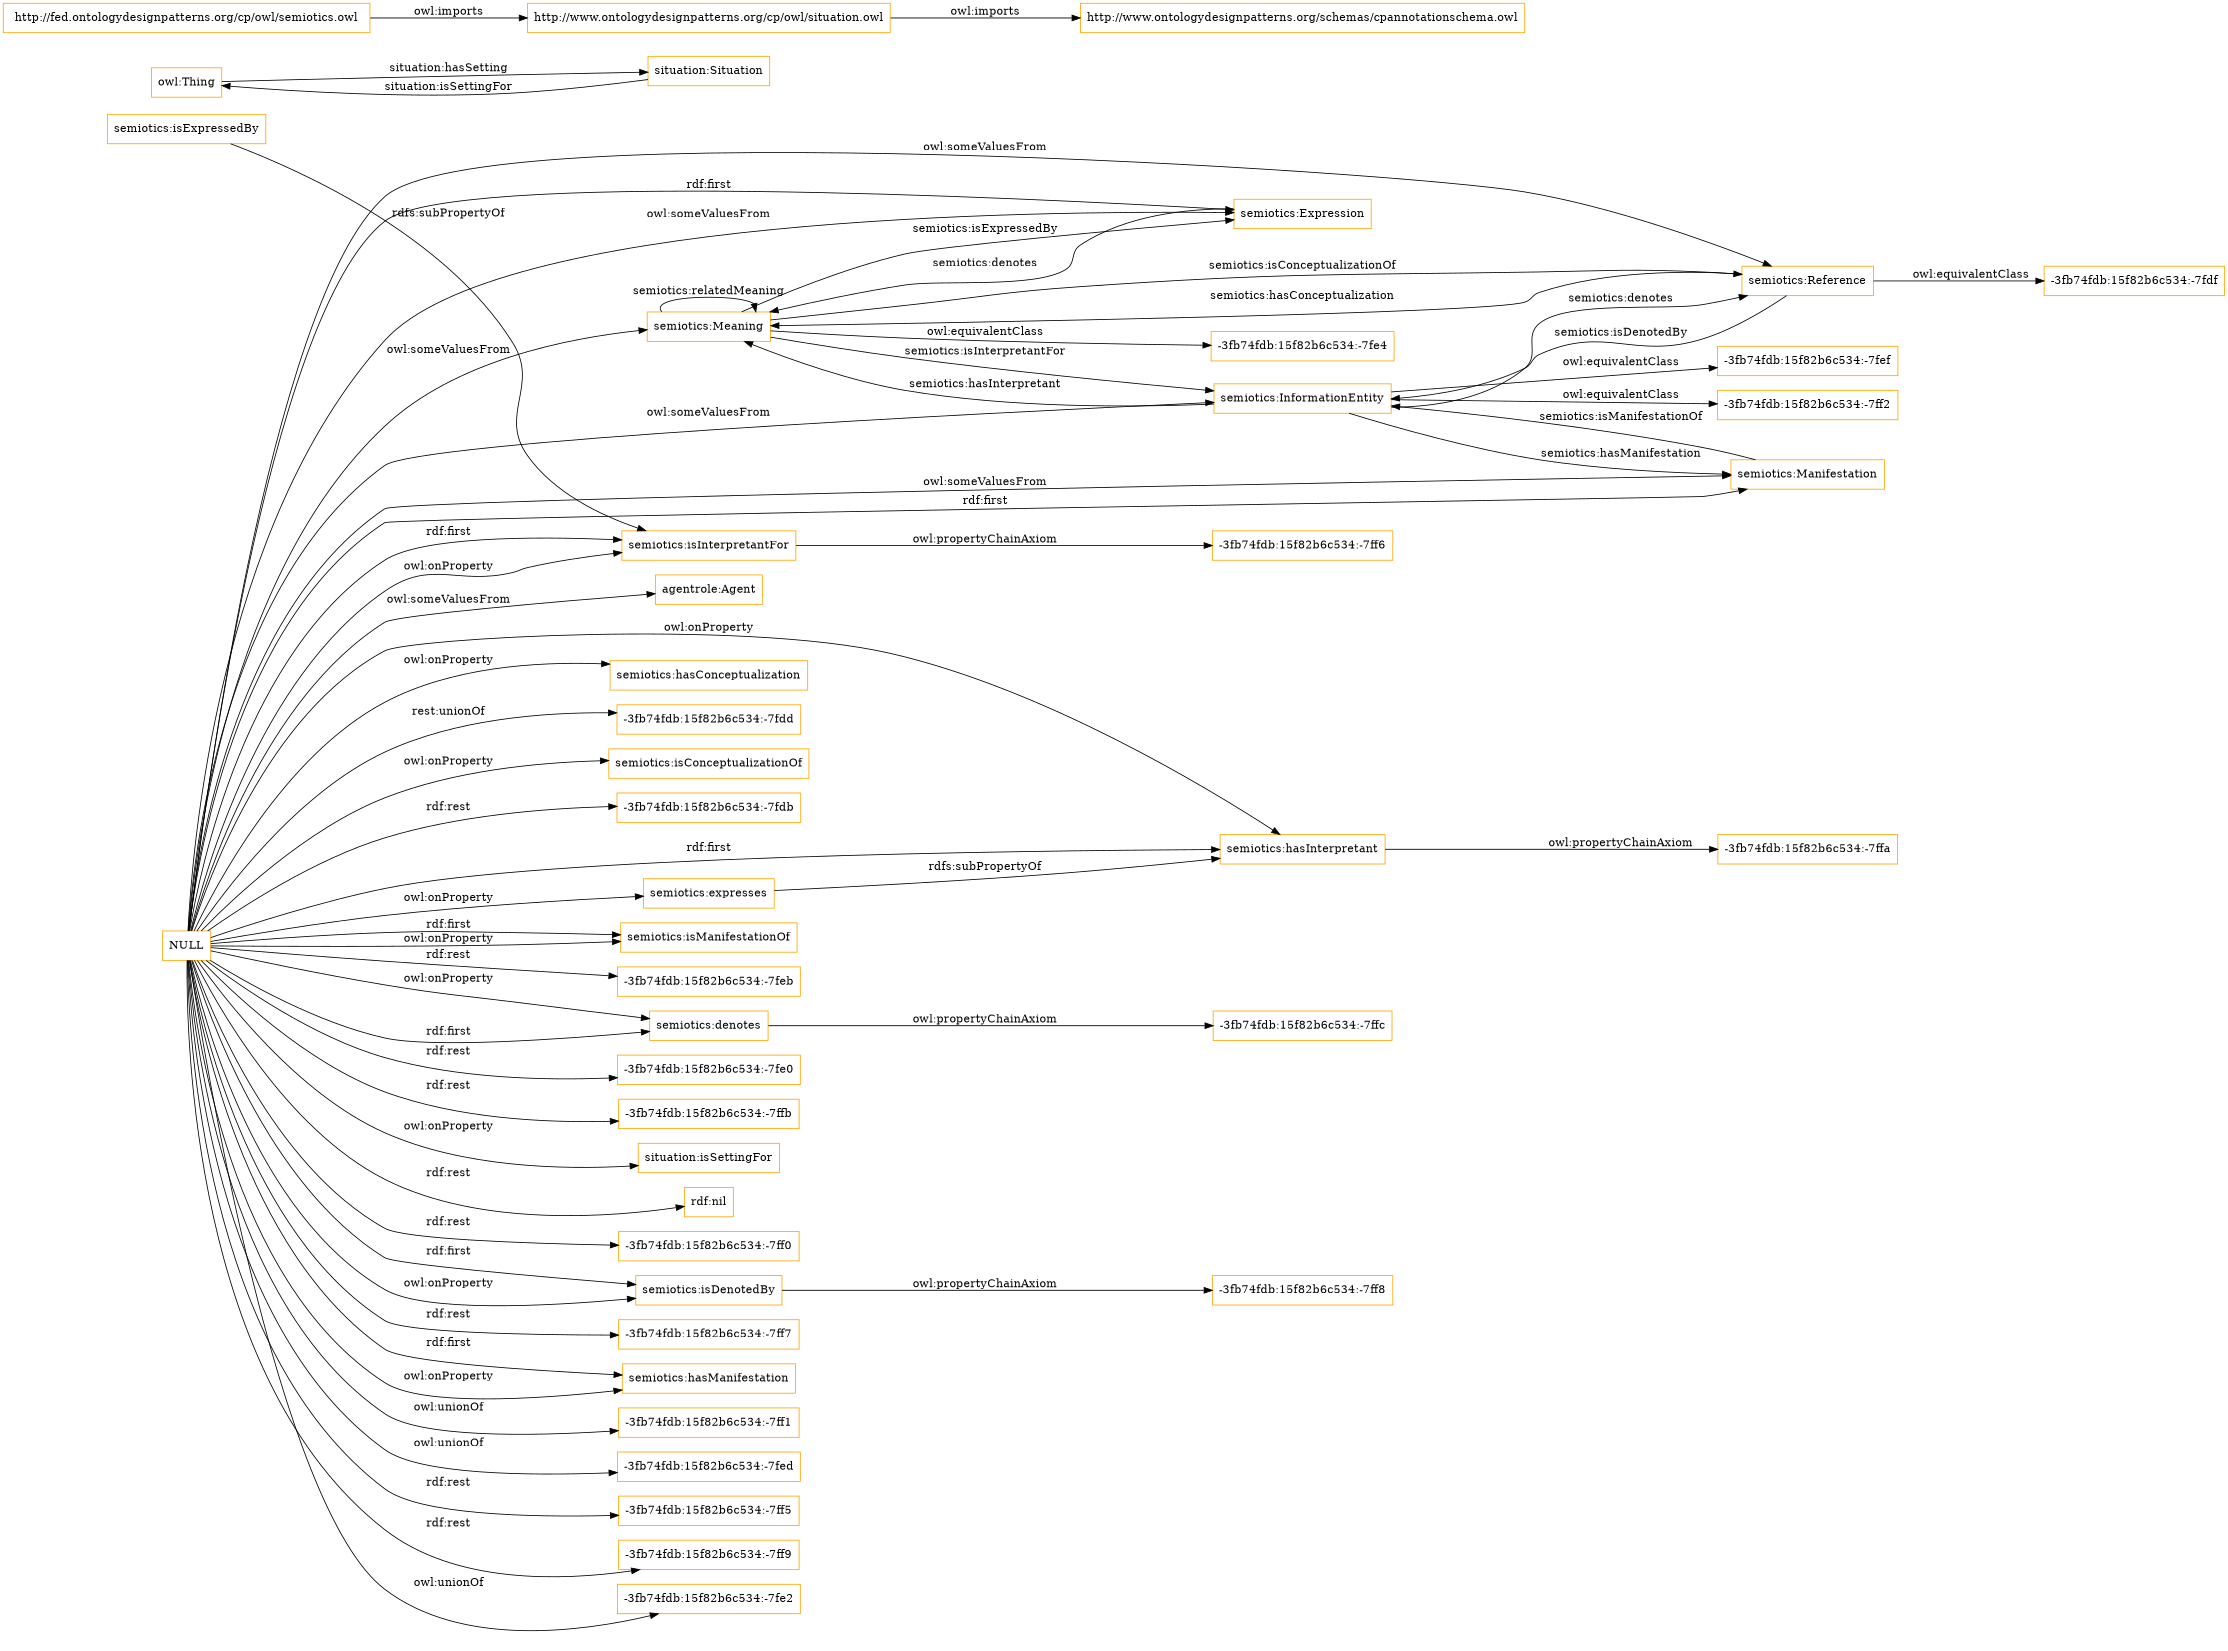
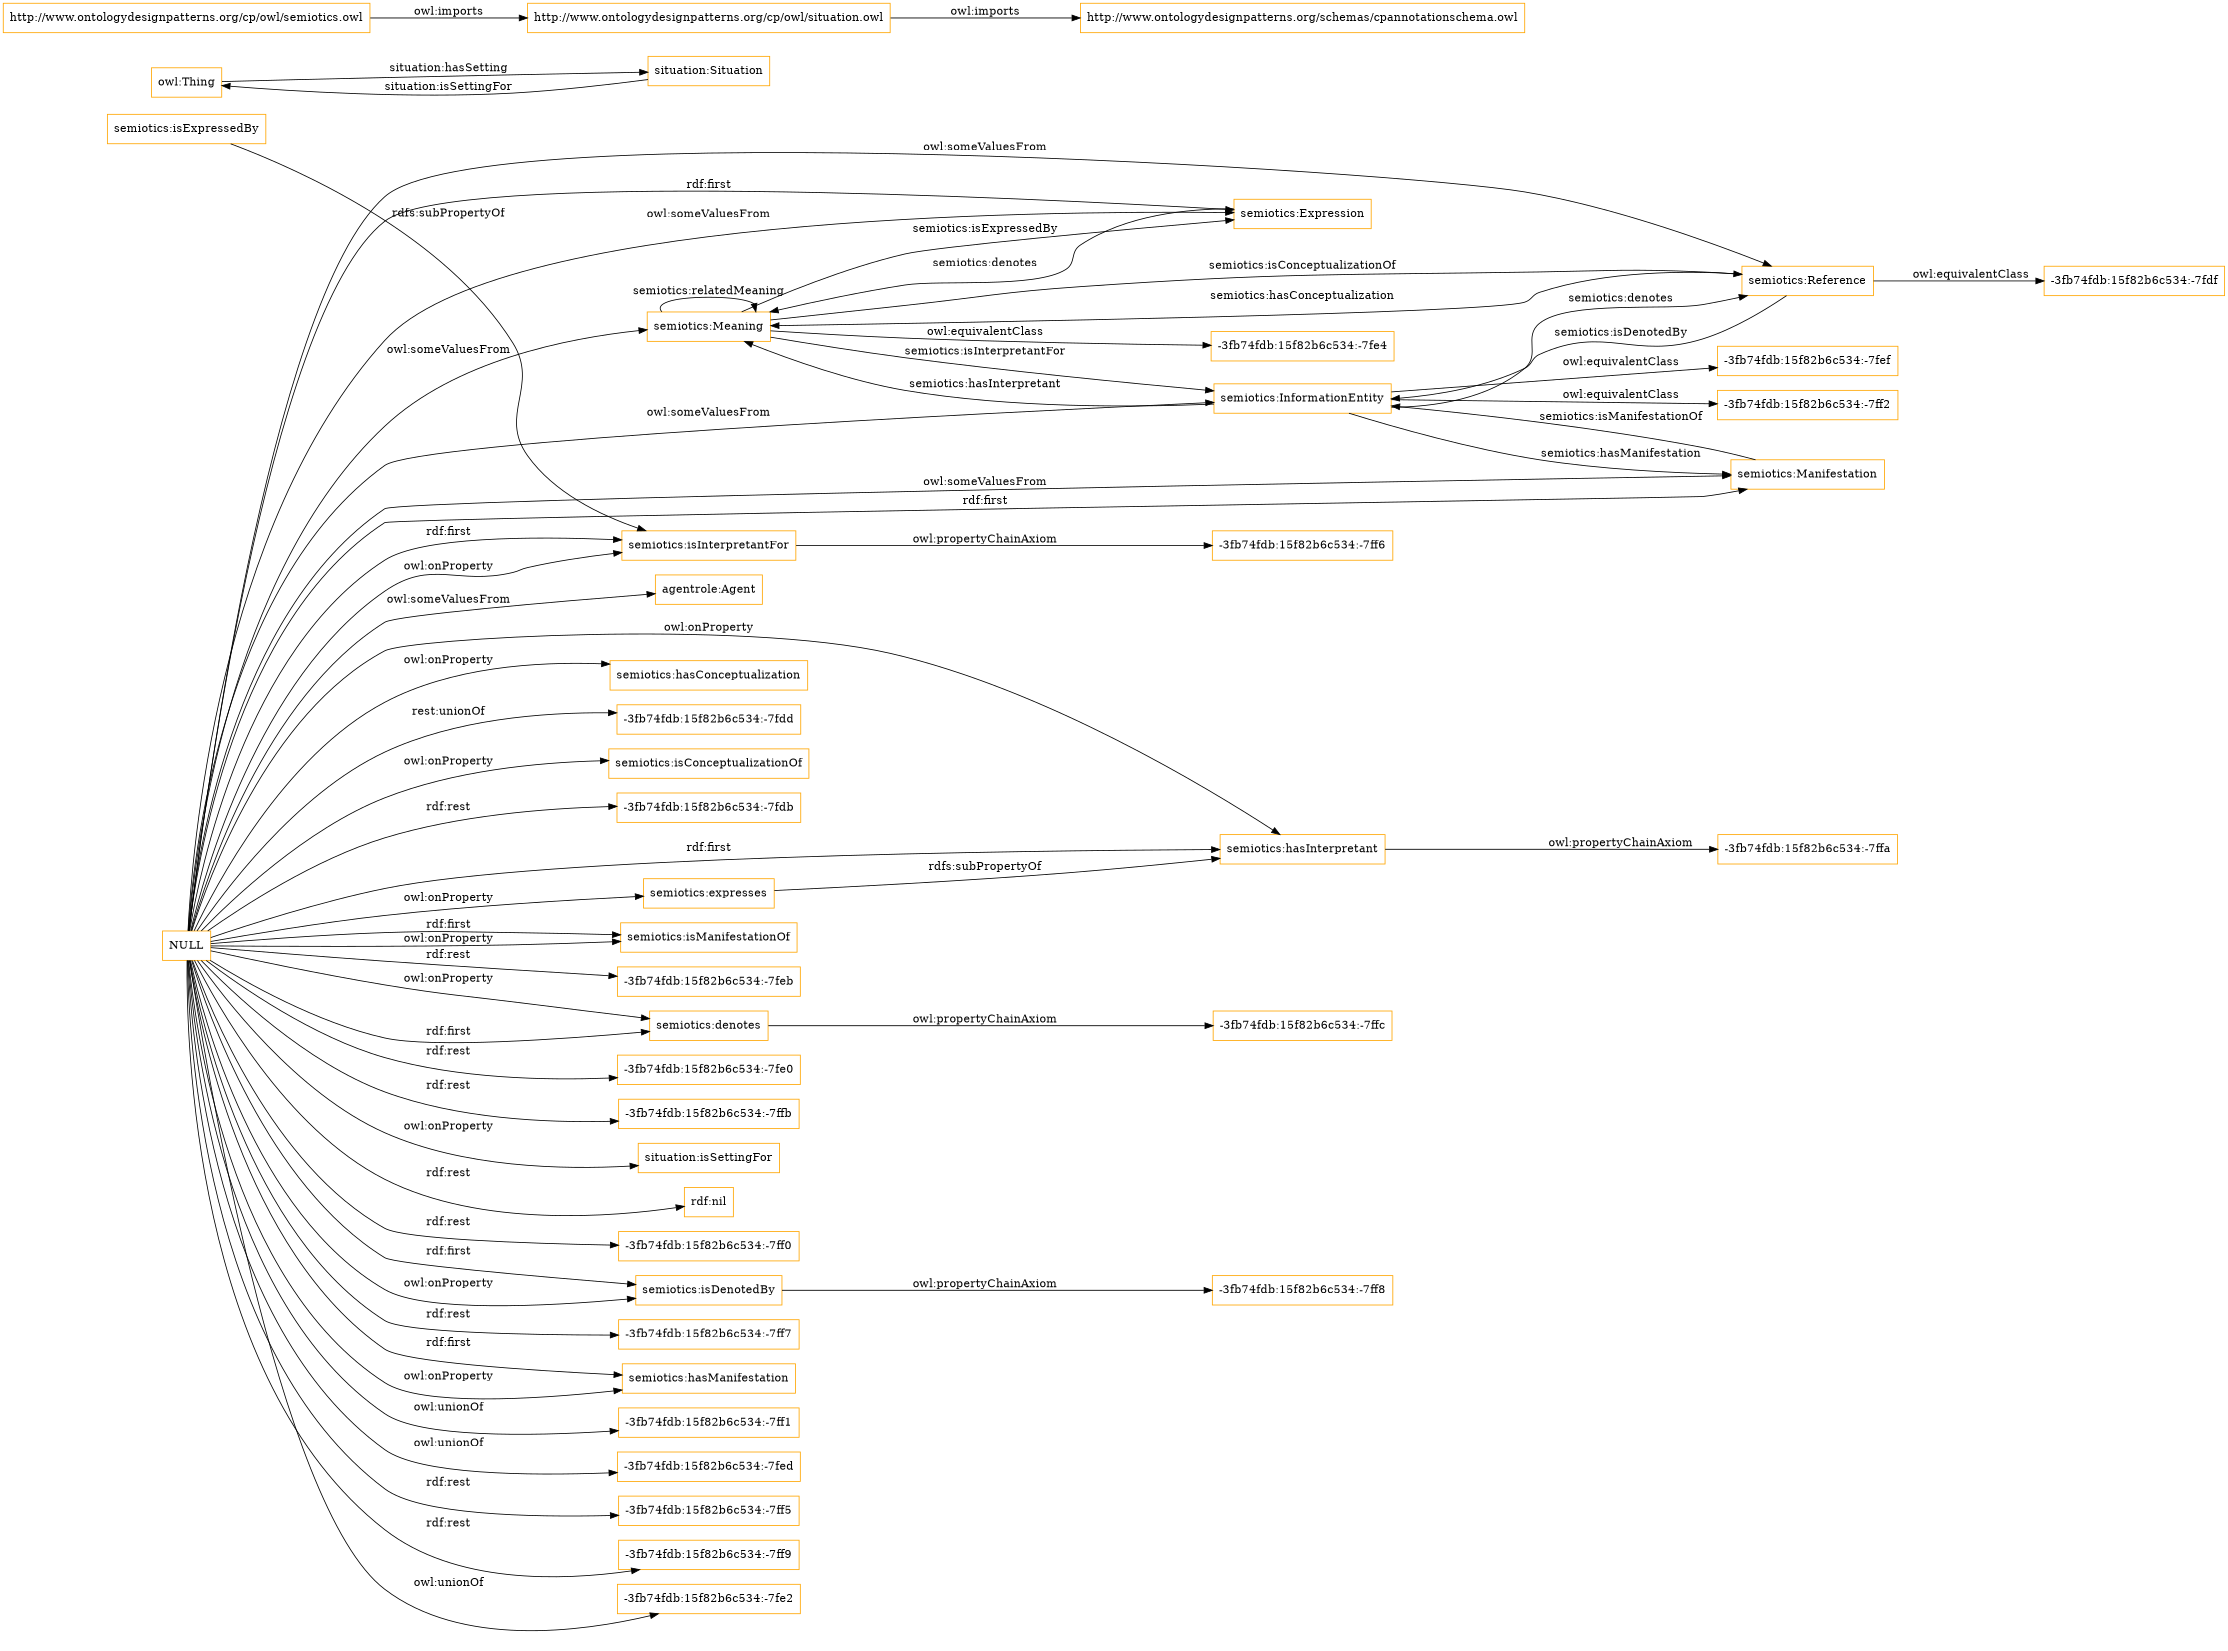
(187, 18) -> (187, 18)
